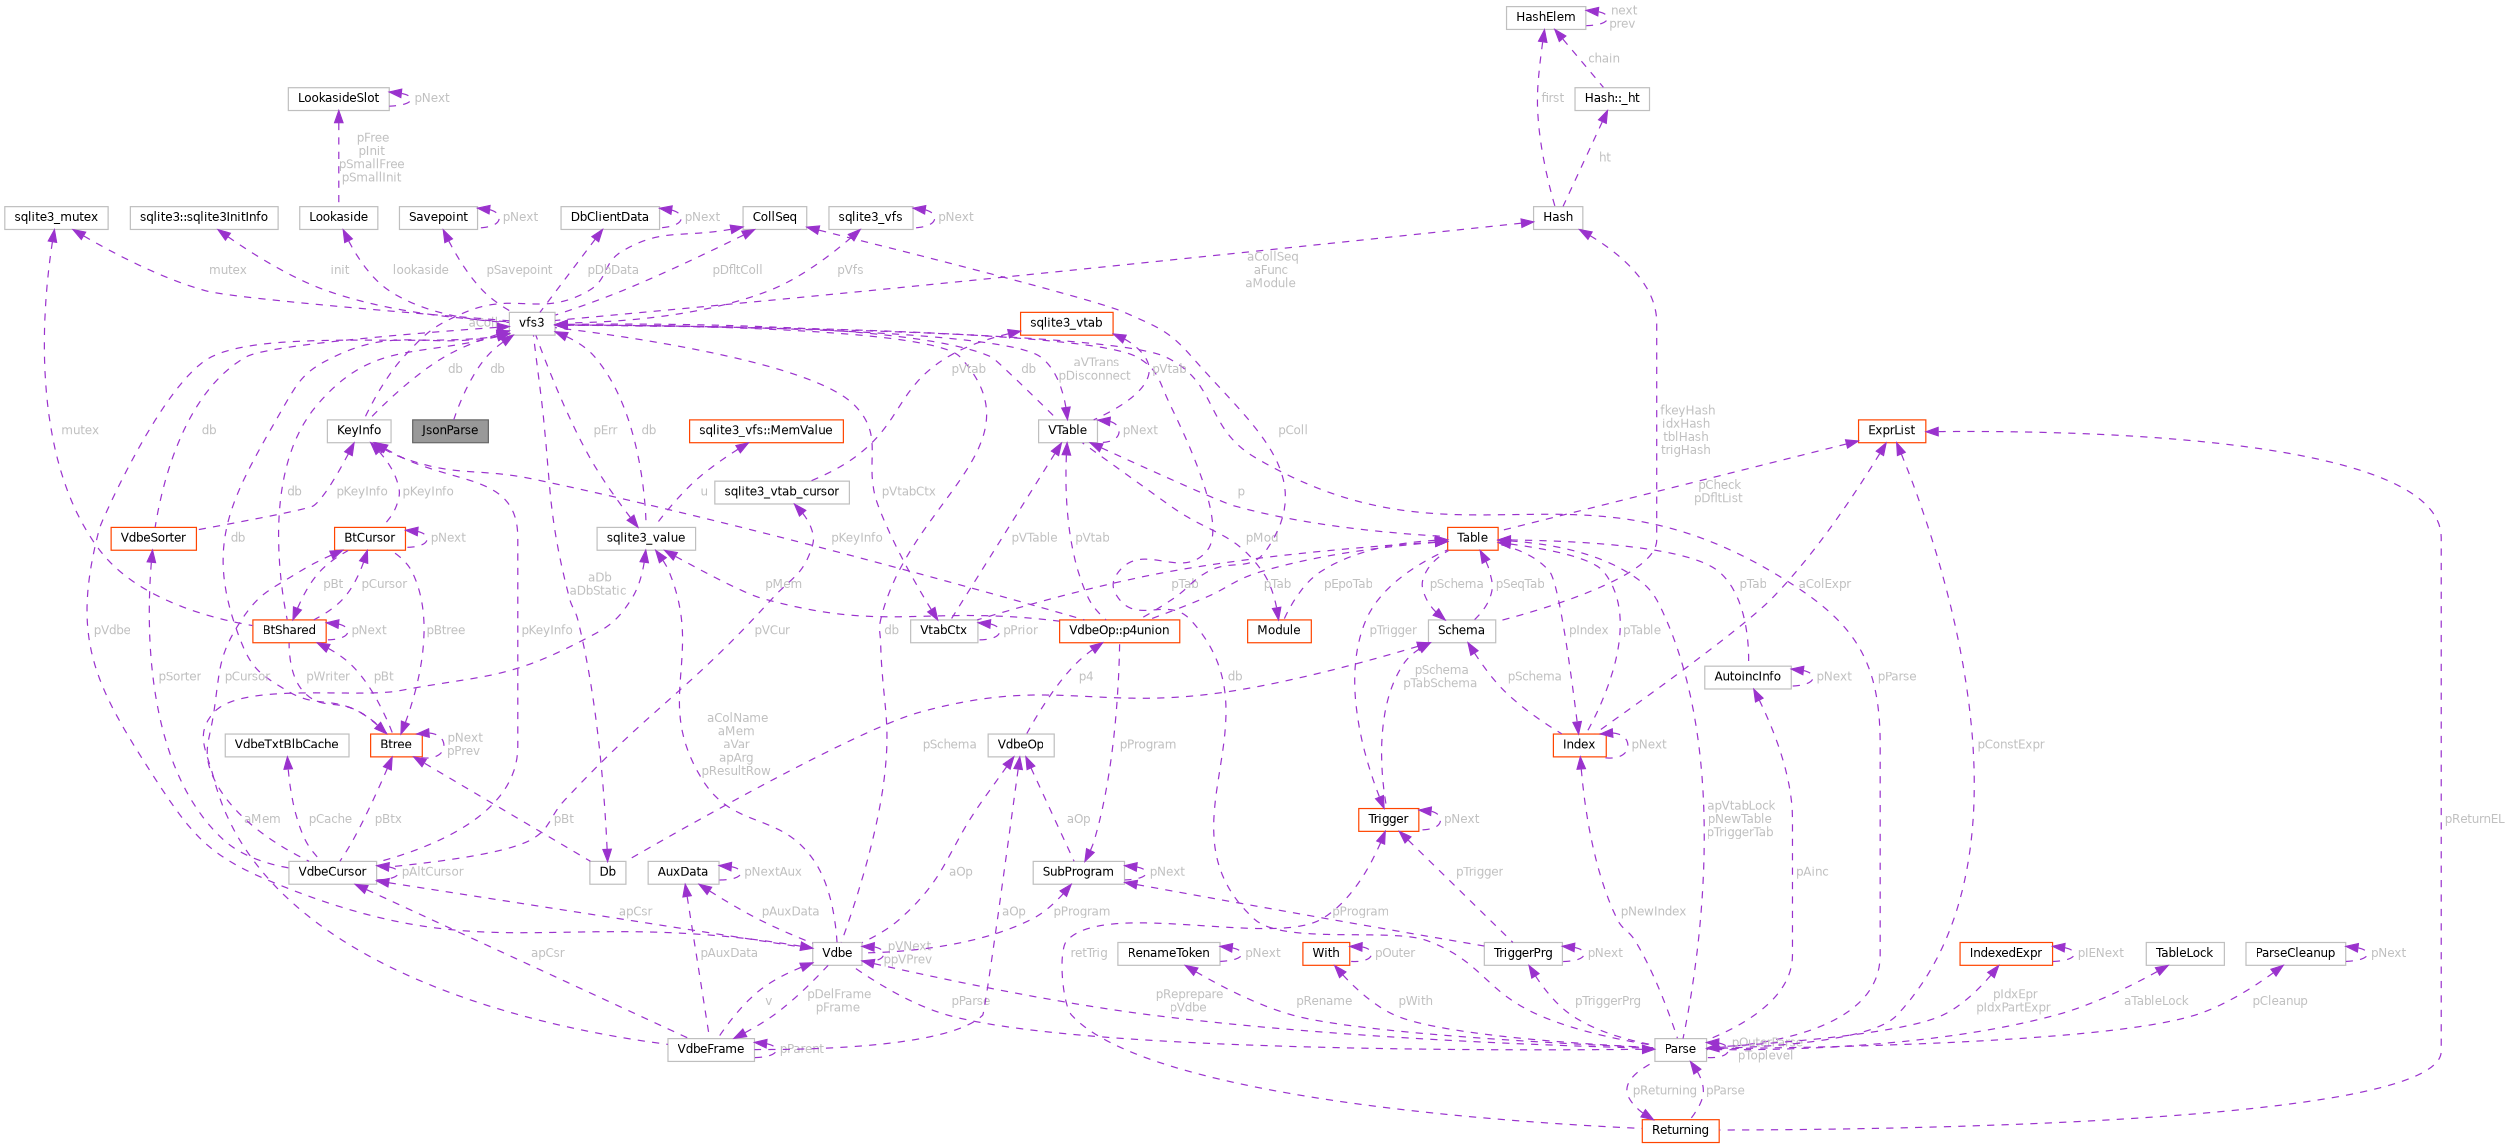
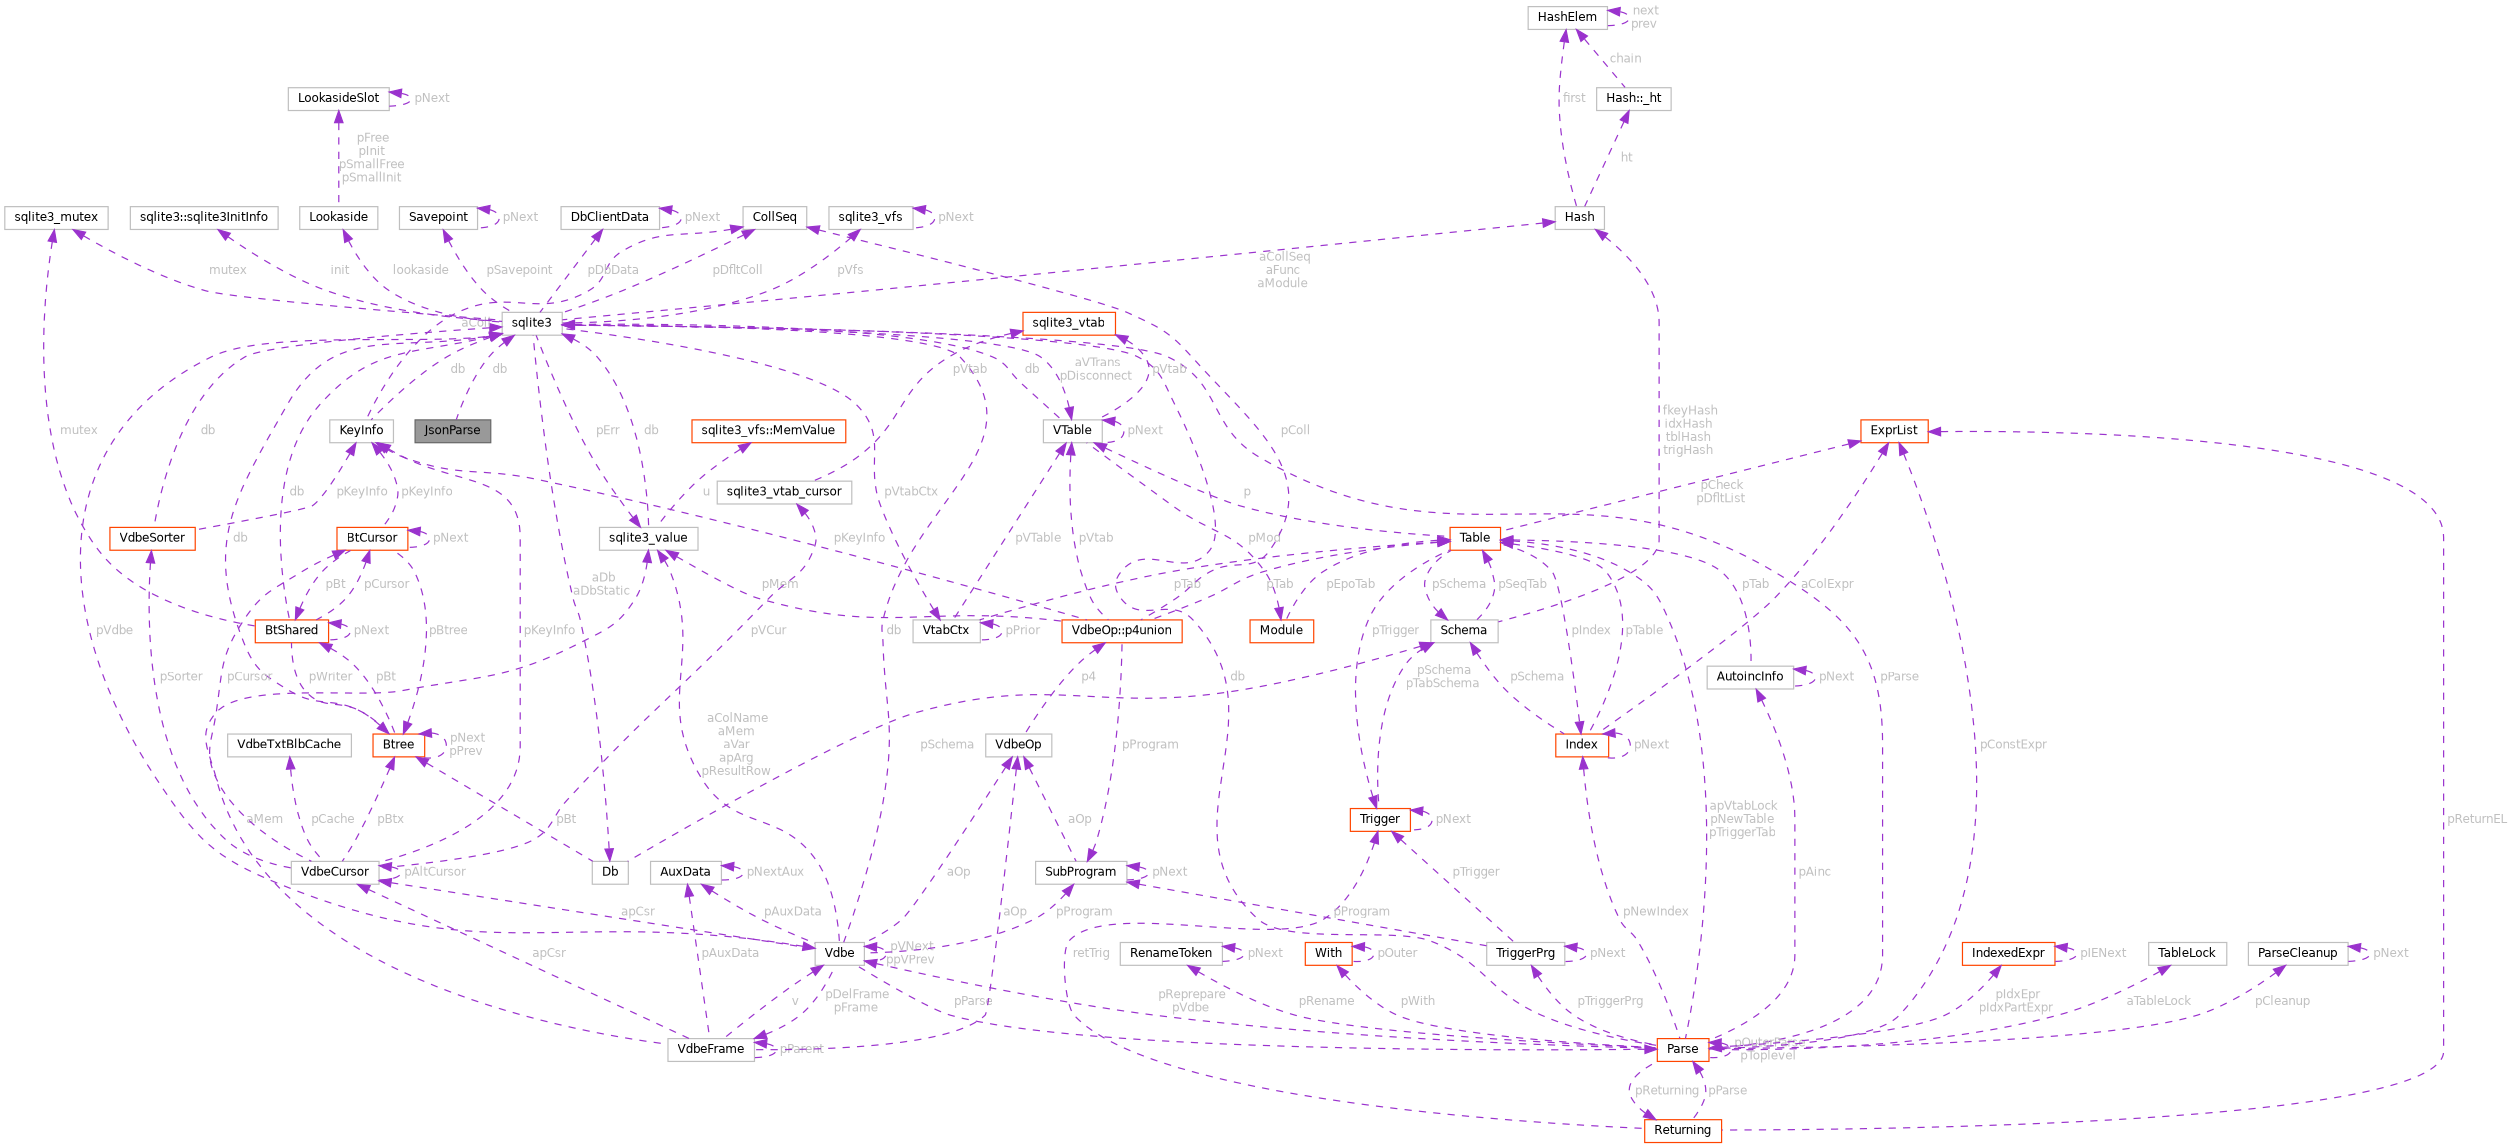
(532, 324) -> (532, 324)
(1681, 1050) -> (1683, 1050)
